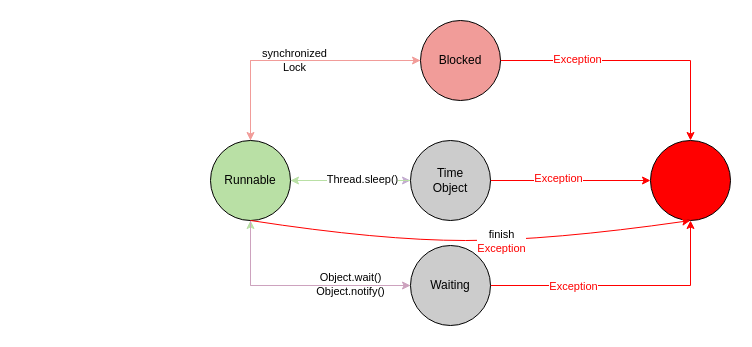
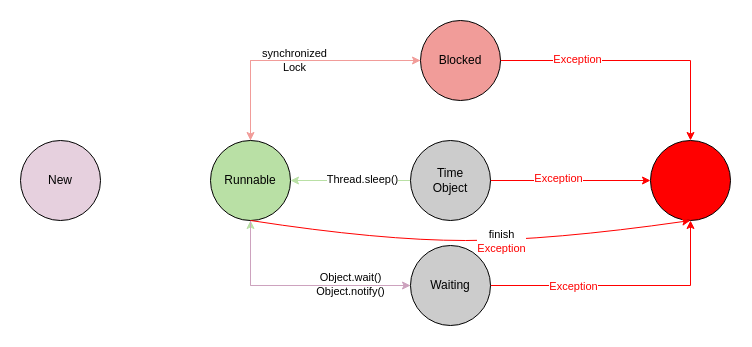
none -> (61, 181)
(292, 181) -> none
